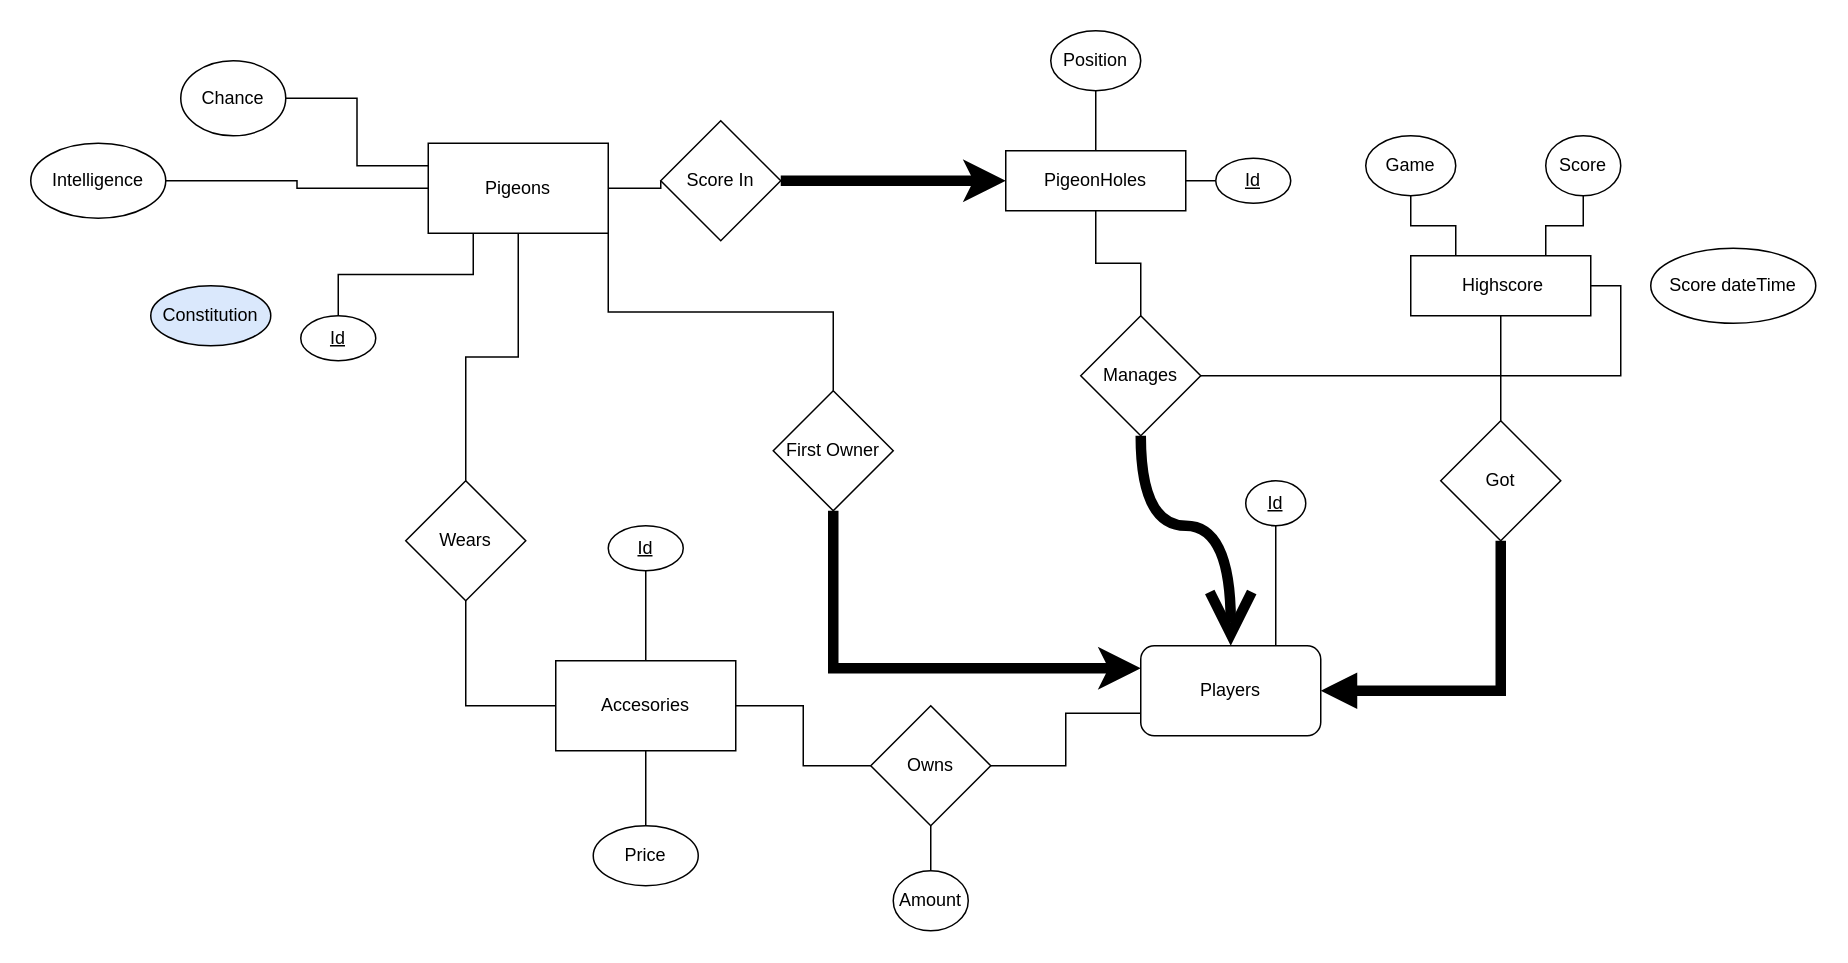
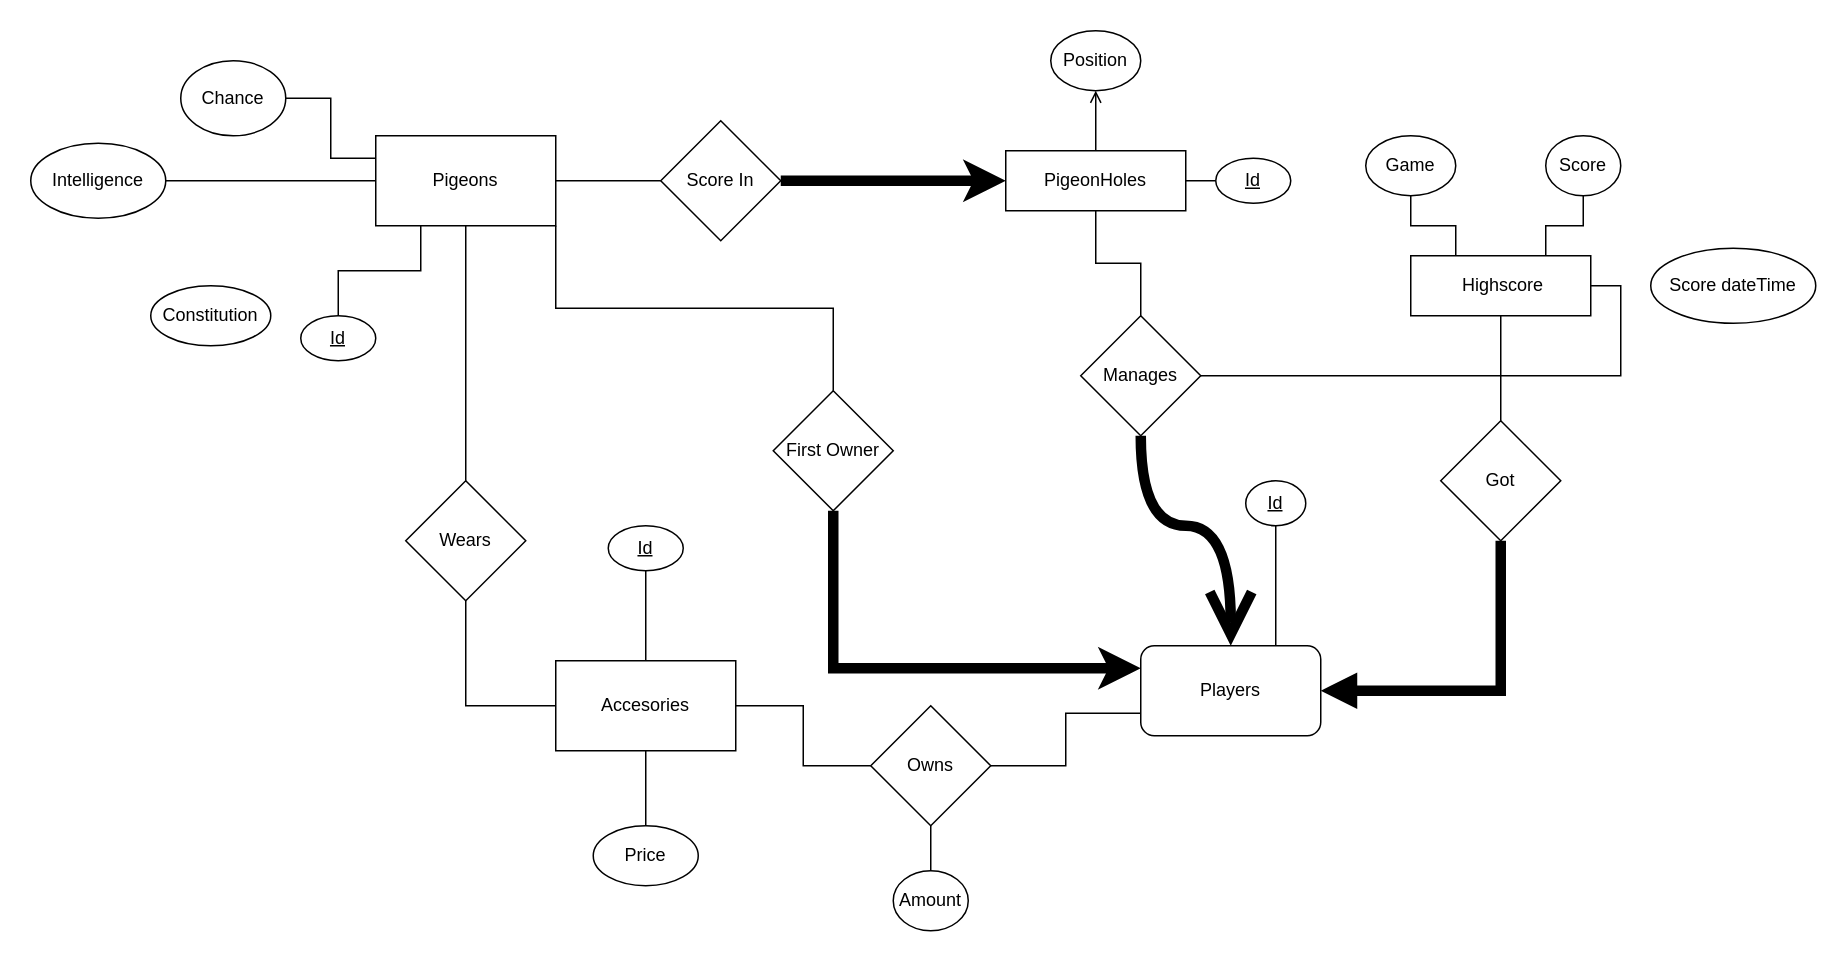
(1096, 96) -> (1096, 98)
(518, 188) -> (466, 181)
(211, 316) -> (211, 316)
